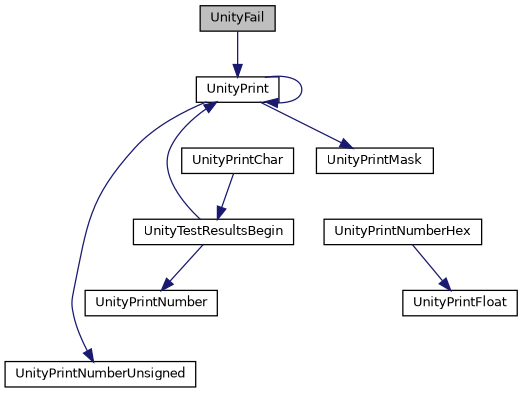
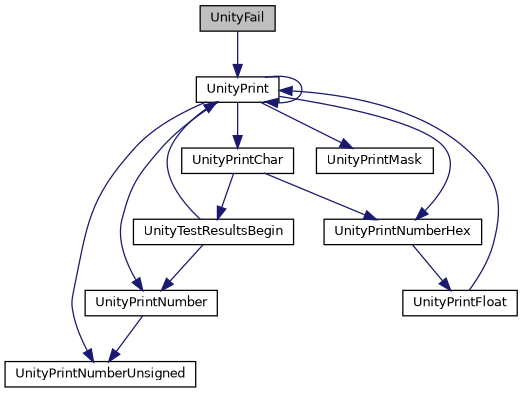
none -> (238, 119)
none -> (400, 123)
none -> (455, 141)
none -> (139, 176)
none -> (314, 194)
none -> (130, 334)
